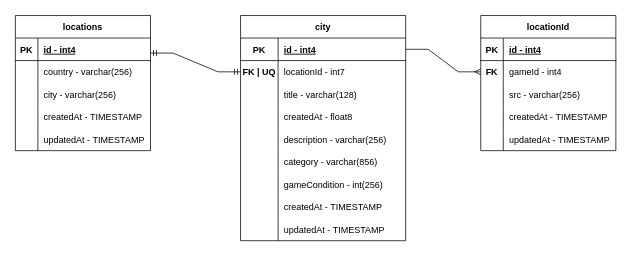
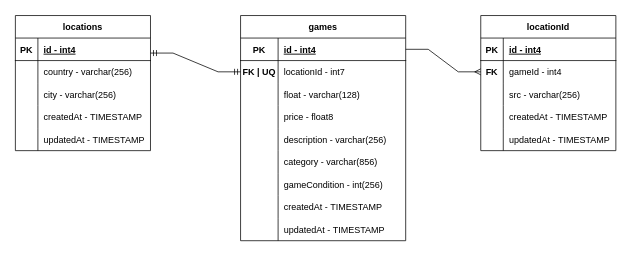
(323, 27) -> (323, 27)
(329, 95) -> (330, 95)
(325, 117) -> (314, 117)
